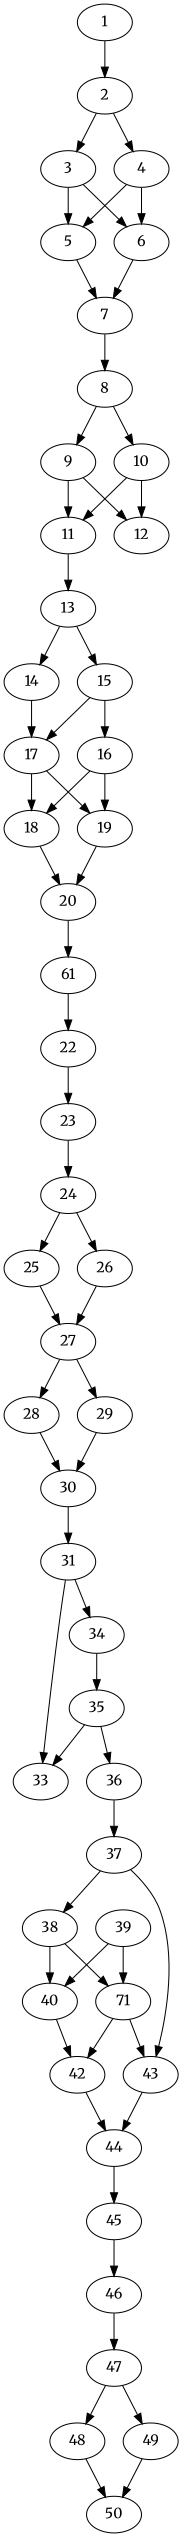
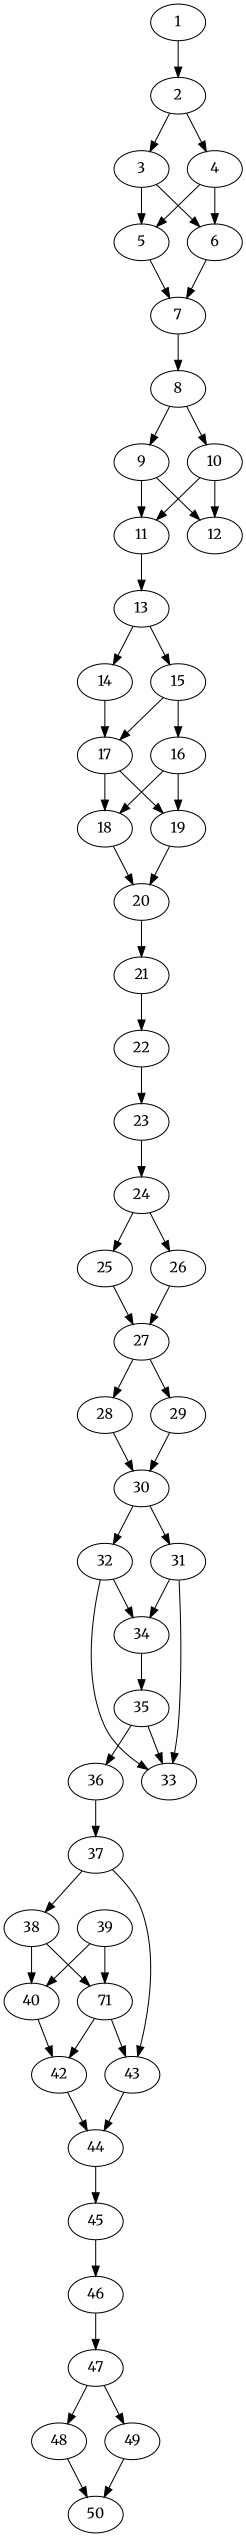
(68, 975) -> (142, 975)
none -> (105, 1562)
